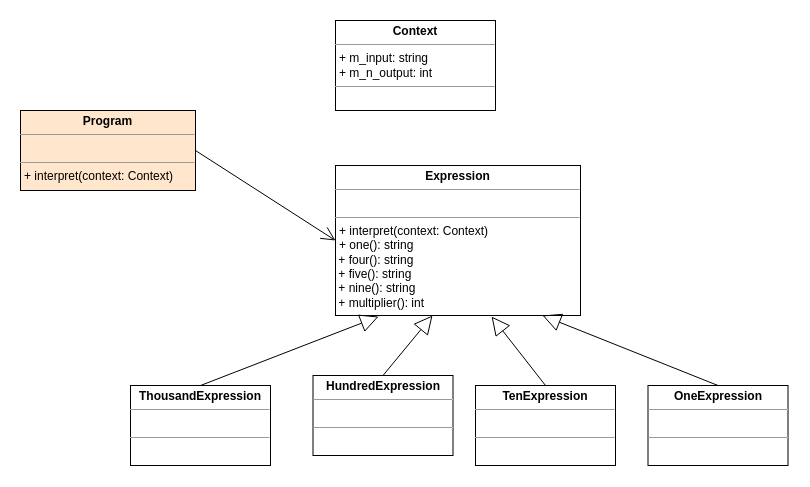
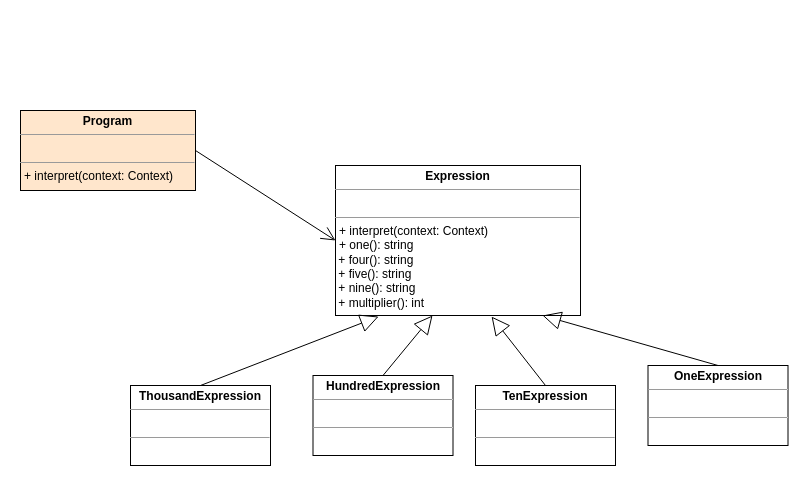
(416, 66) -> none
(718, 426) -> (718, 406)
